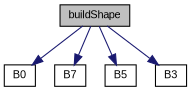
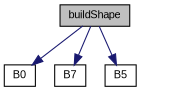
(171, 76) -> none
